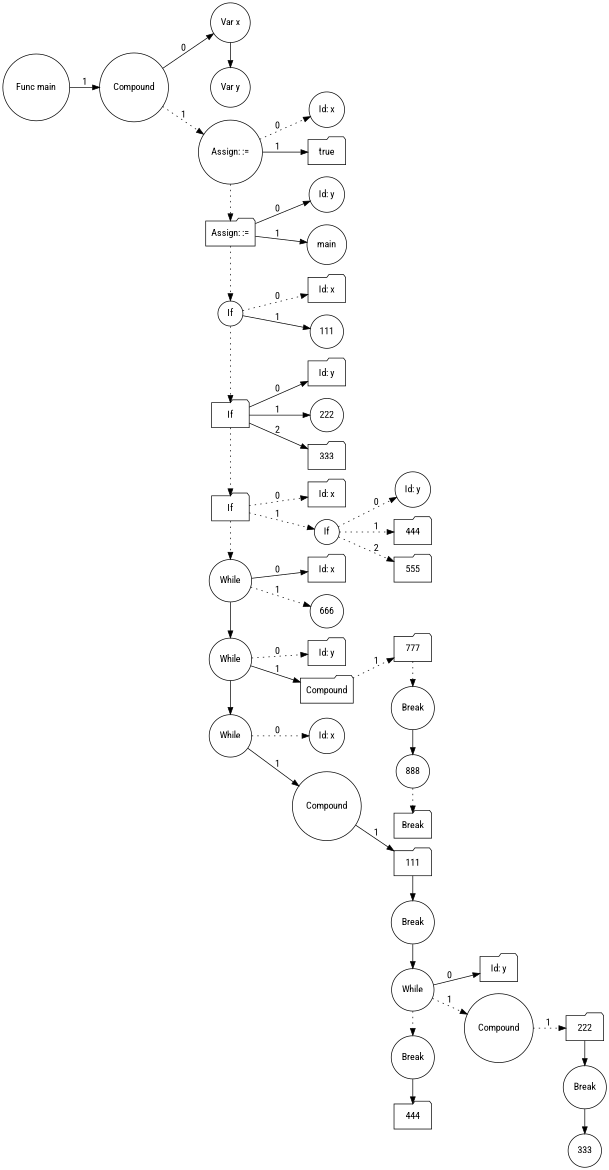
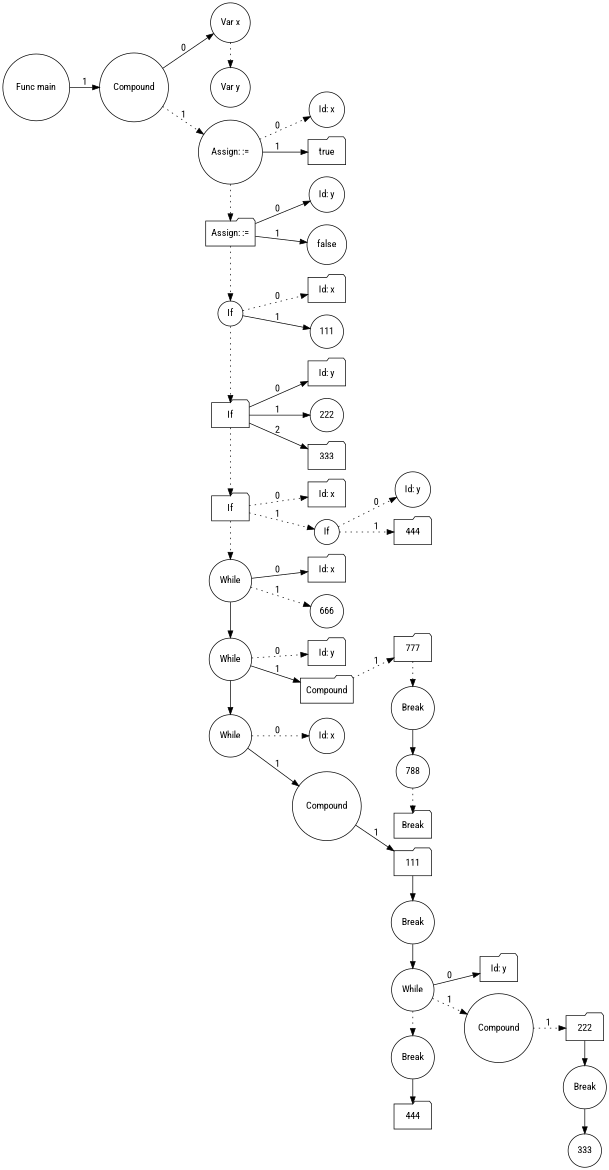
(230, 51) -> (230, 51)
(327, 245) -> (327, 245)
(413, 570) -> none
(413, 771) -> (413, 771)
